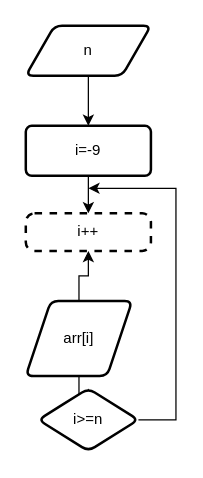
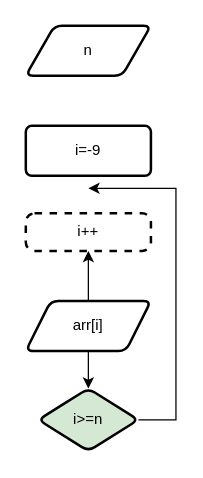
(88, 97) -> none
(88, 199) -> none
(79, 338) -> (88, 326)
(88, 419) -> (88, 419)
